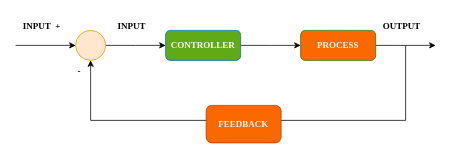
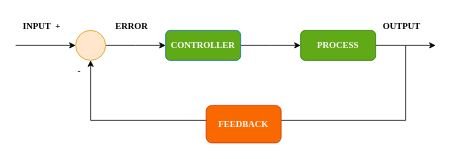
(132, 27) -> (132, 27)
(338, 45) -> (338, 45)
